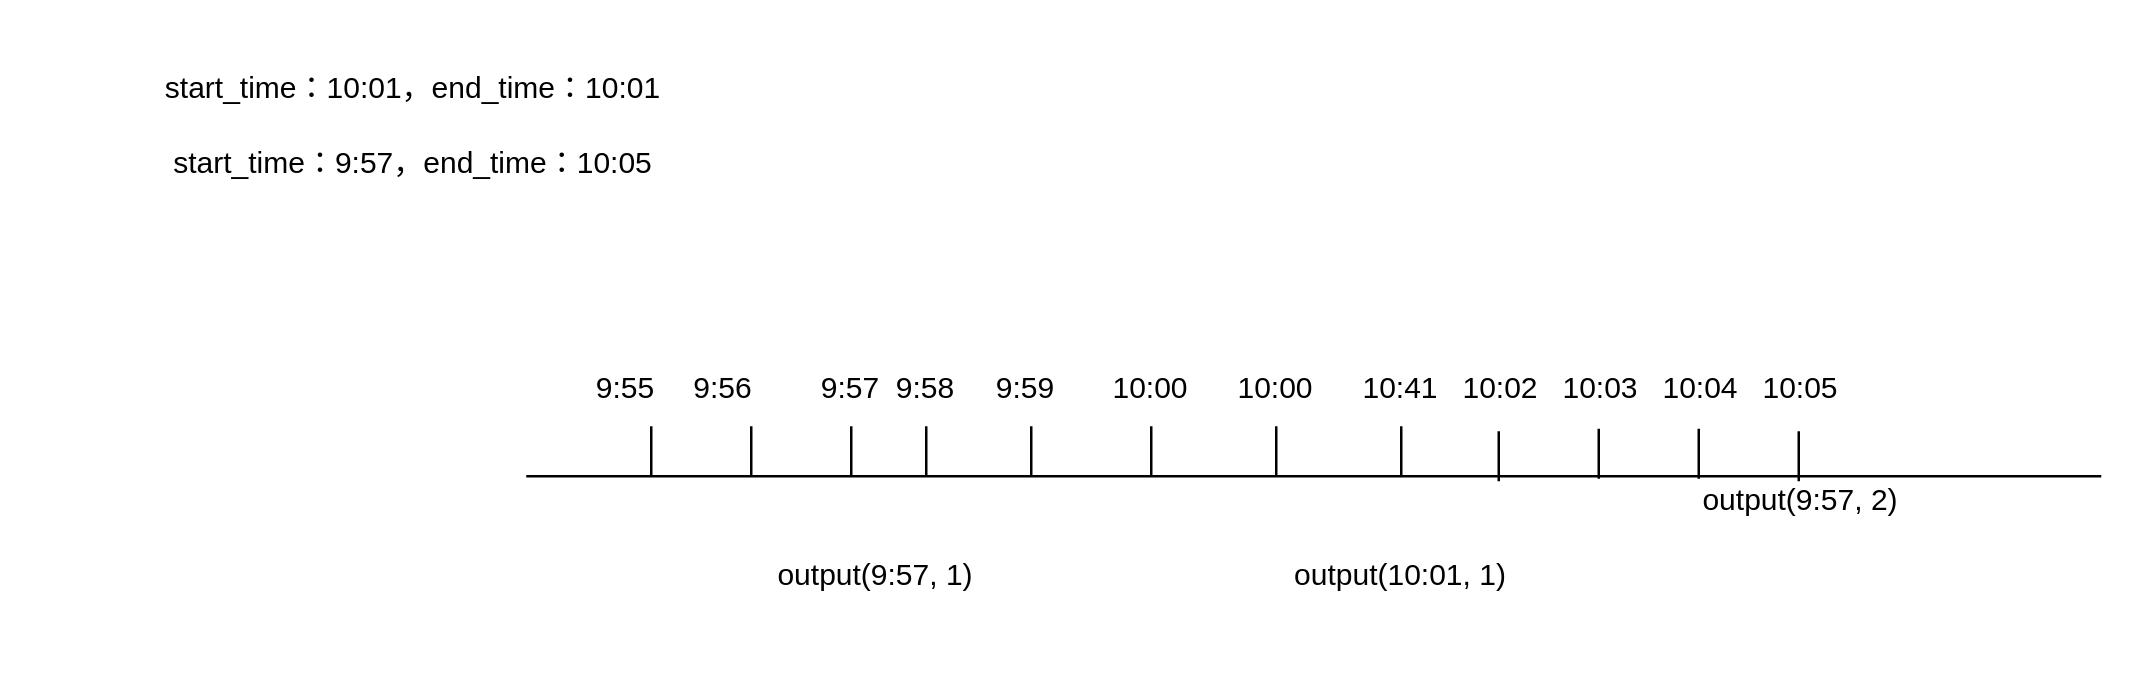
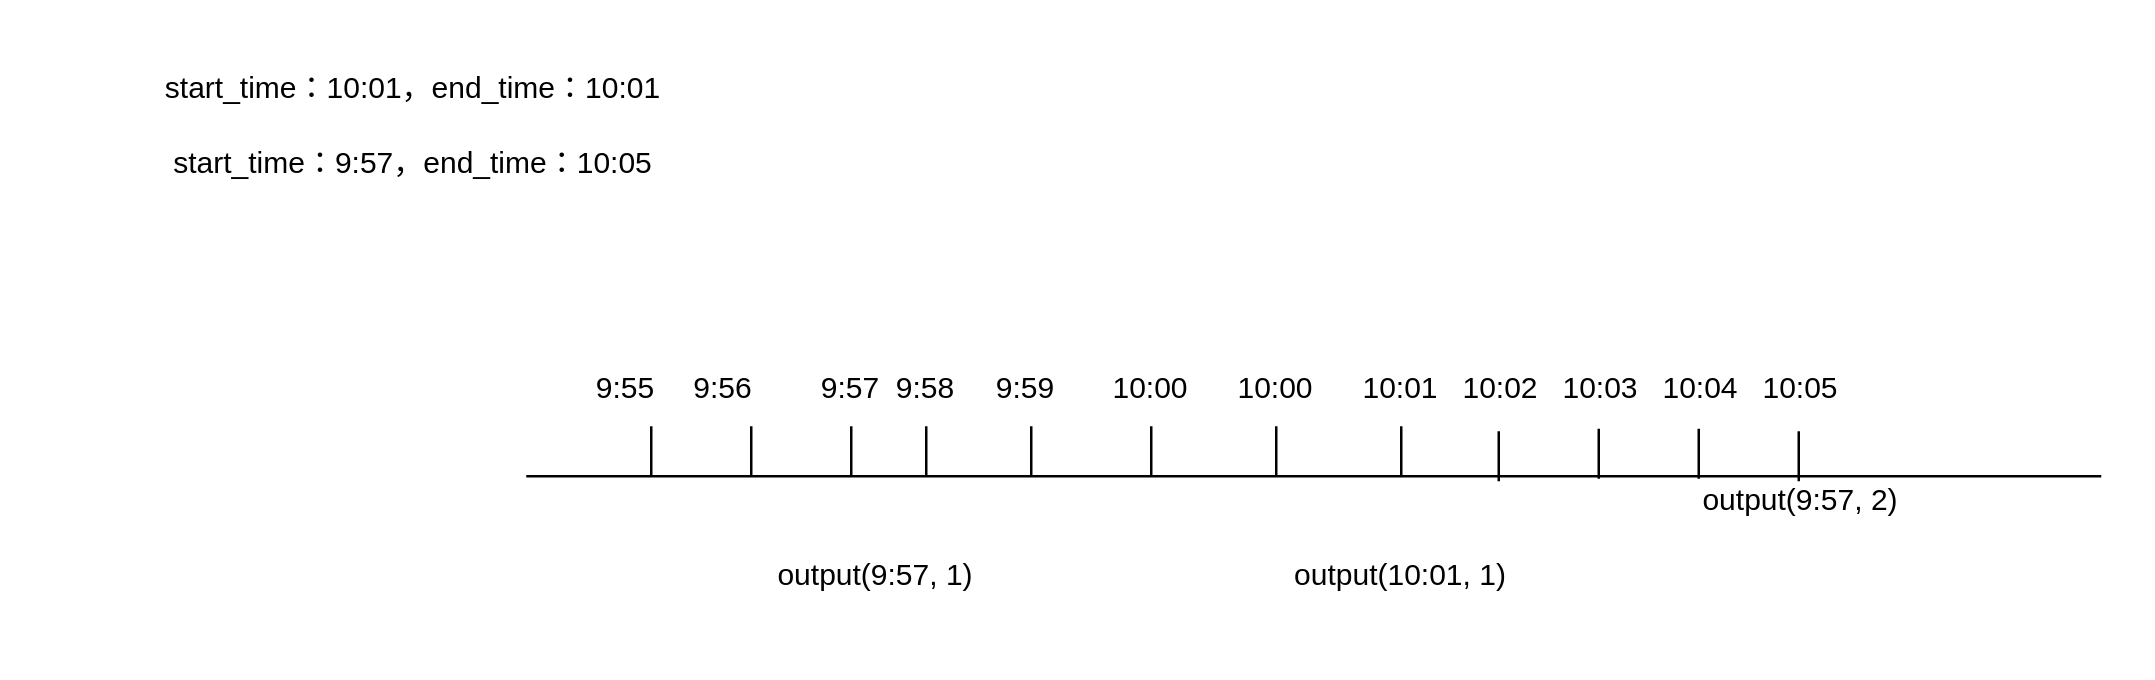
(1401, 389) -> (1401, 389)
